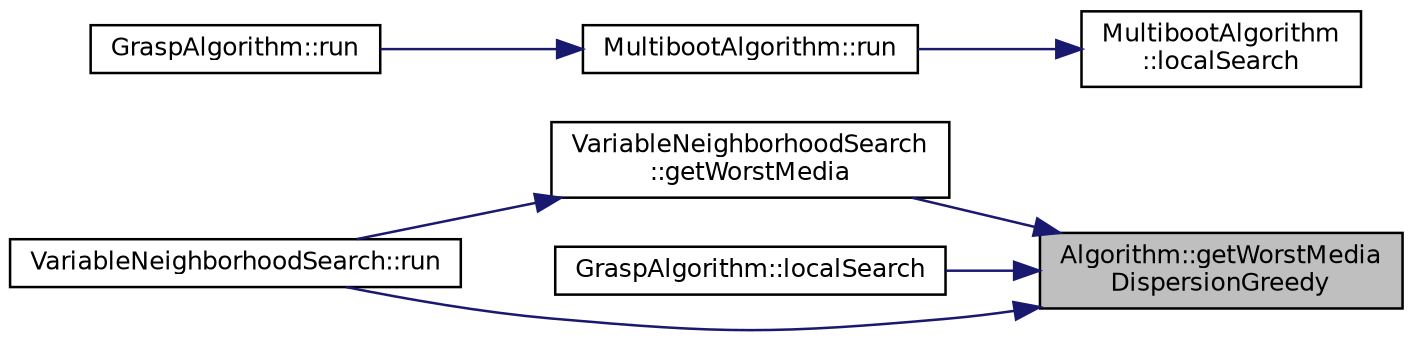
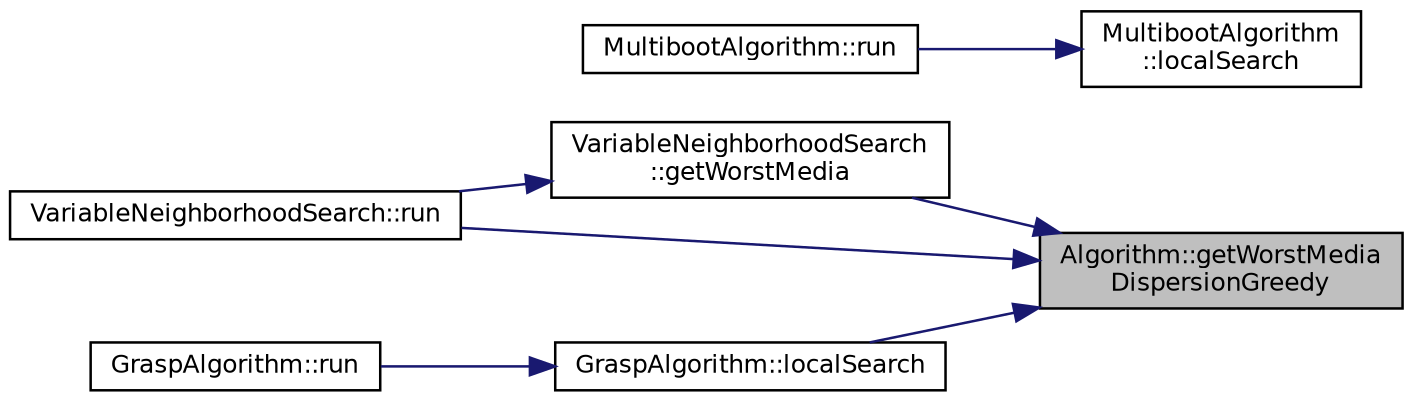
(469, 49) -> (455, 366)
